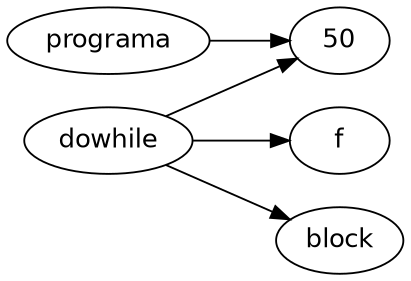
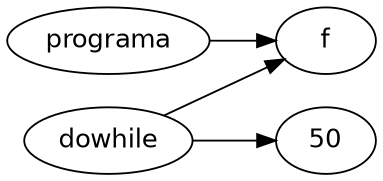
(240, 41) -> (233, 41)
(340, 240) -> none
